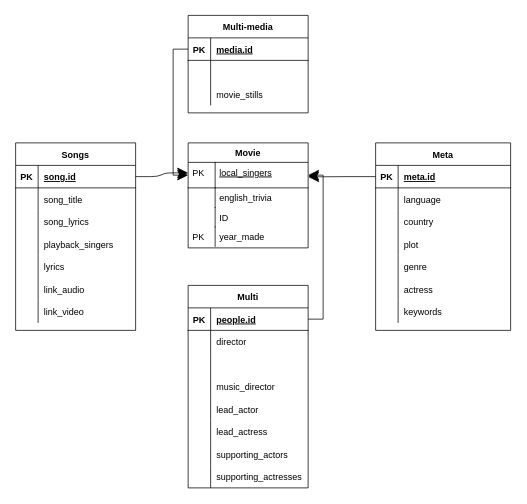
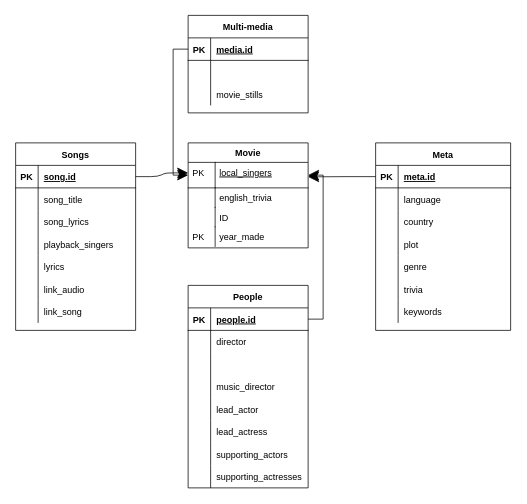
(421, 290) -> (416, 290)
(248, 297) -> (248, 297)
(65, 312) -> (64, 312)
